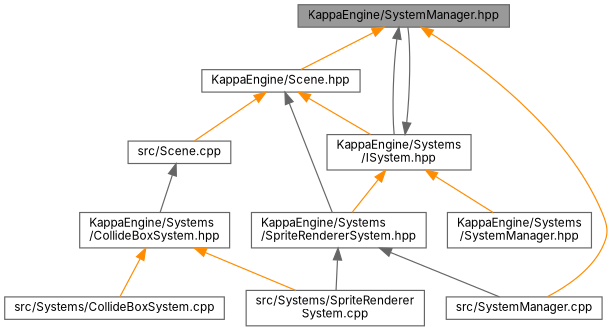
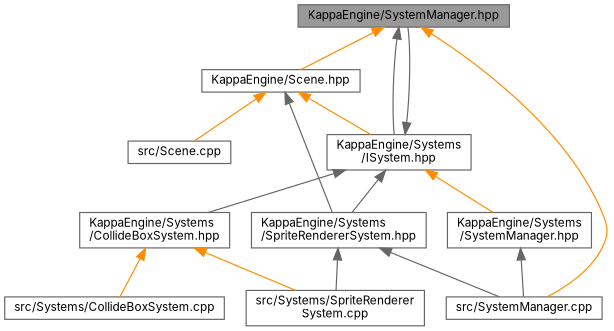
(166, 194) -> (271, 193)
(365, 196) -> (365, 196)
none -> (522, 278)
